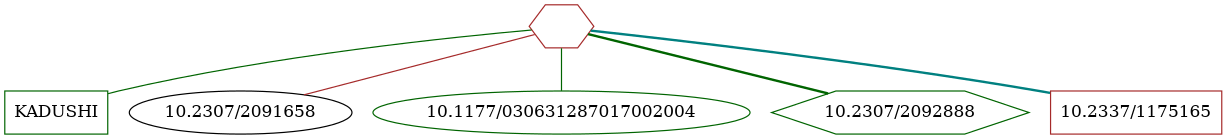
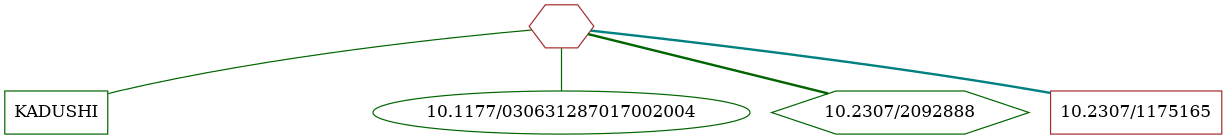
(241, 113) -> none
(1136, 113) -> (1136, 113)
